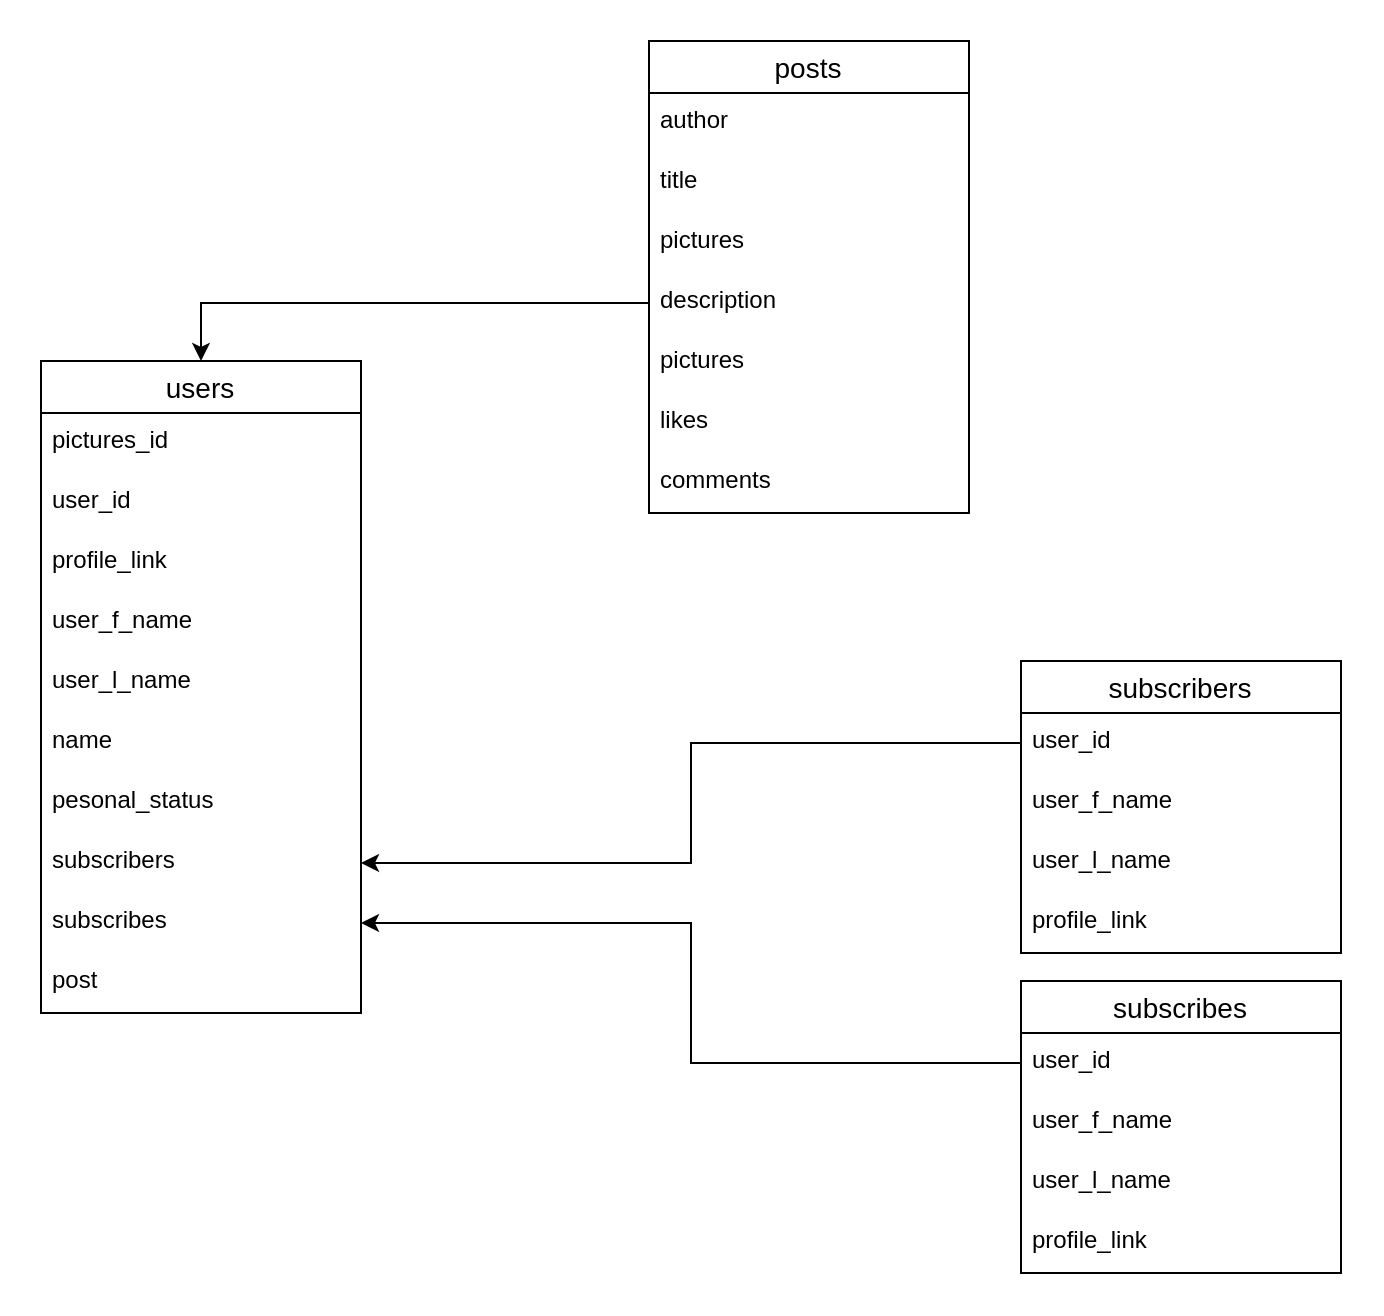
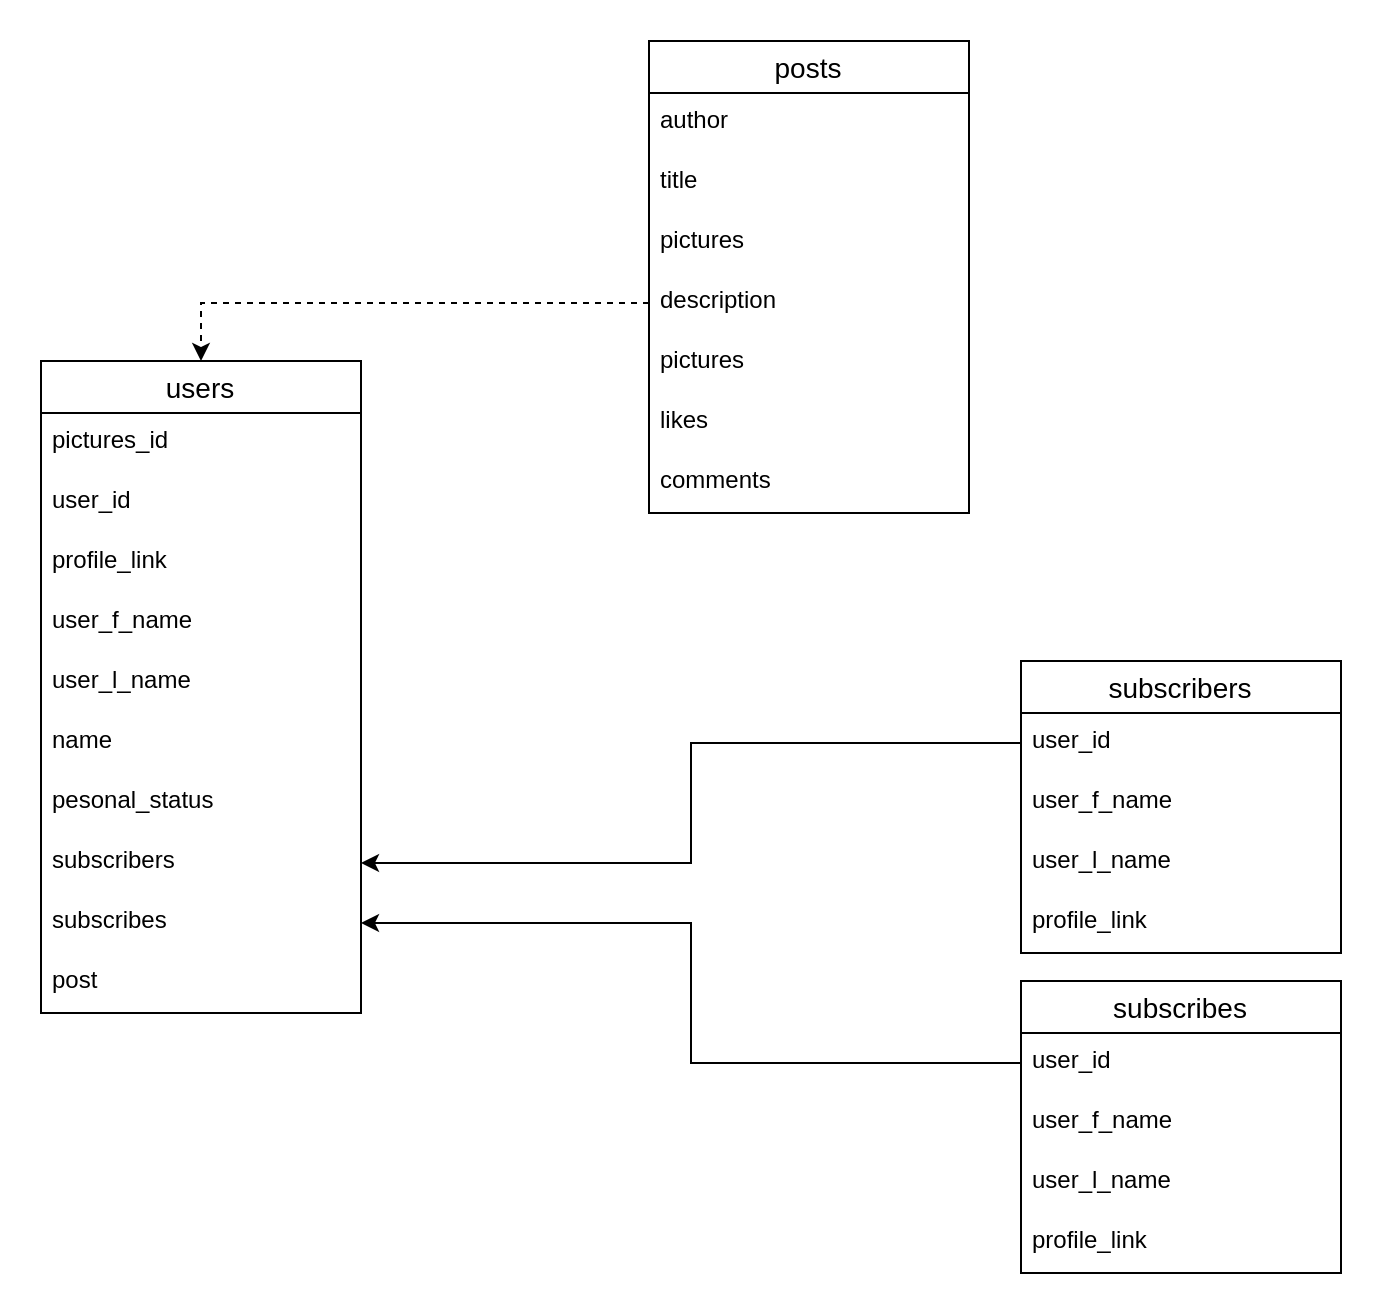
(400, 303) -> (400, 303)
